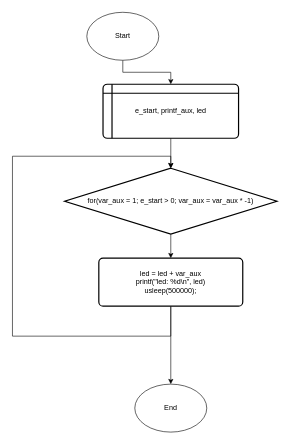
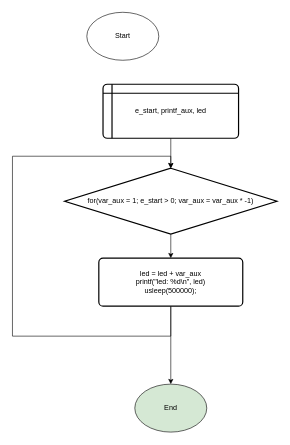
(171, 74) -> none
(171, 408) -> (171, 408)
